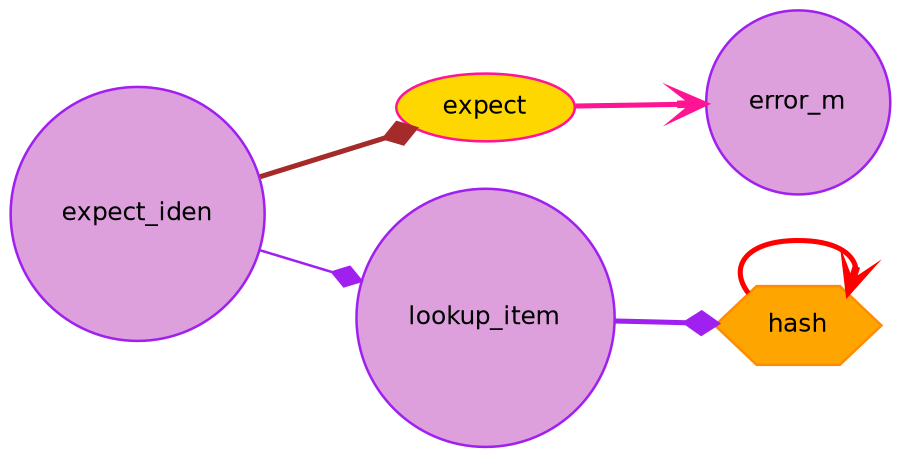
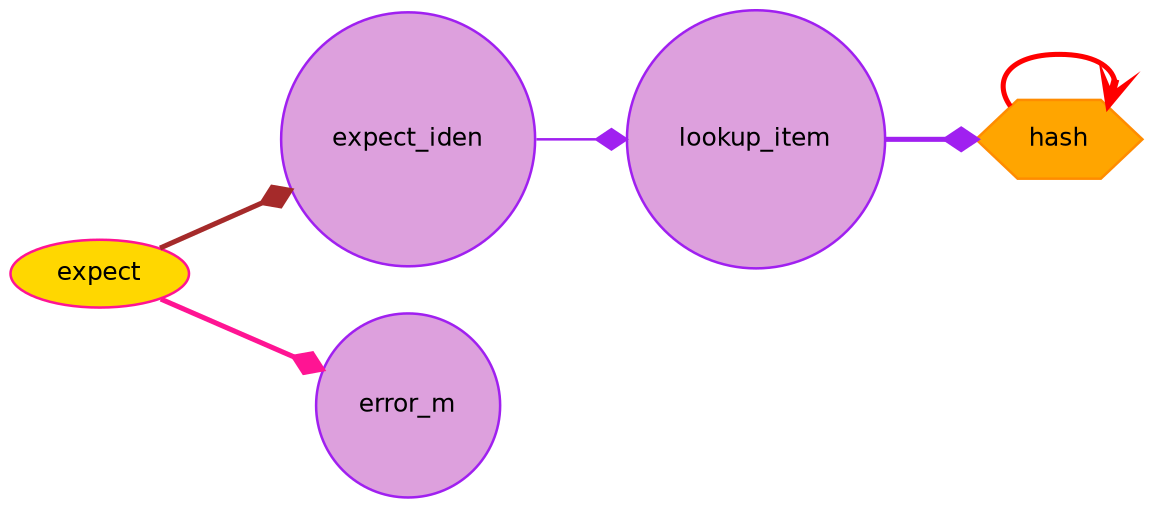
(627, 105) -> (227, 328)
(323, 157) -> (211, 226)
